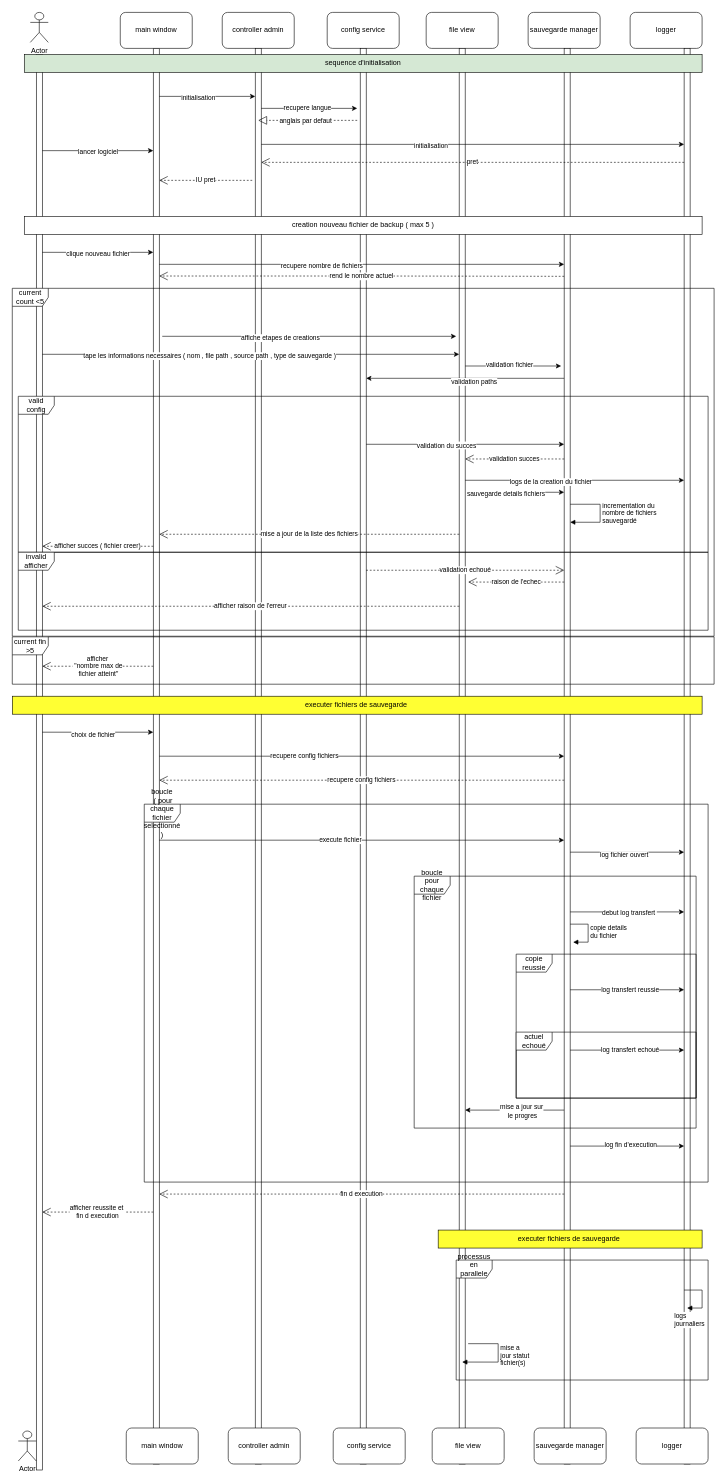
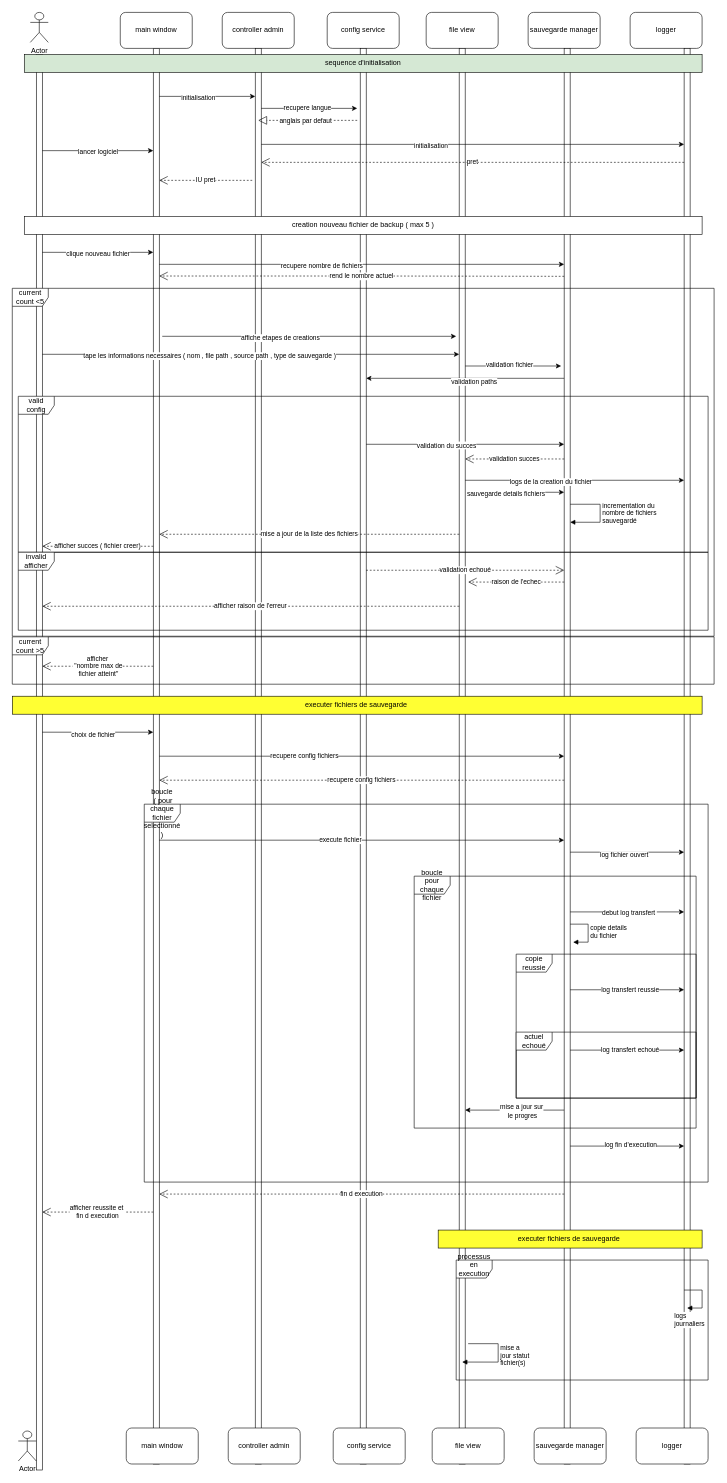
(30, 646) -> (30, 646)
(474, 1269) -> (474, 1269)
